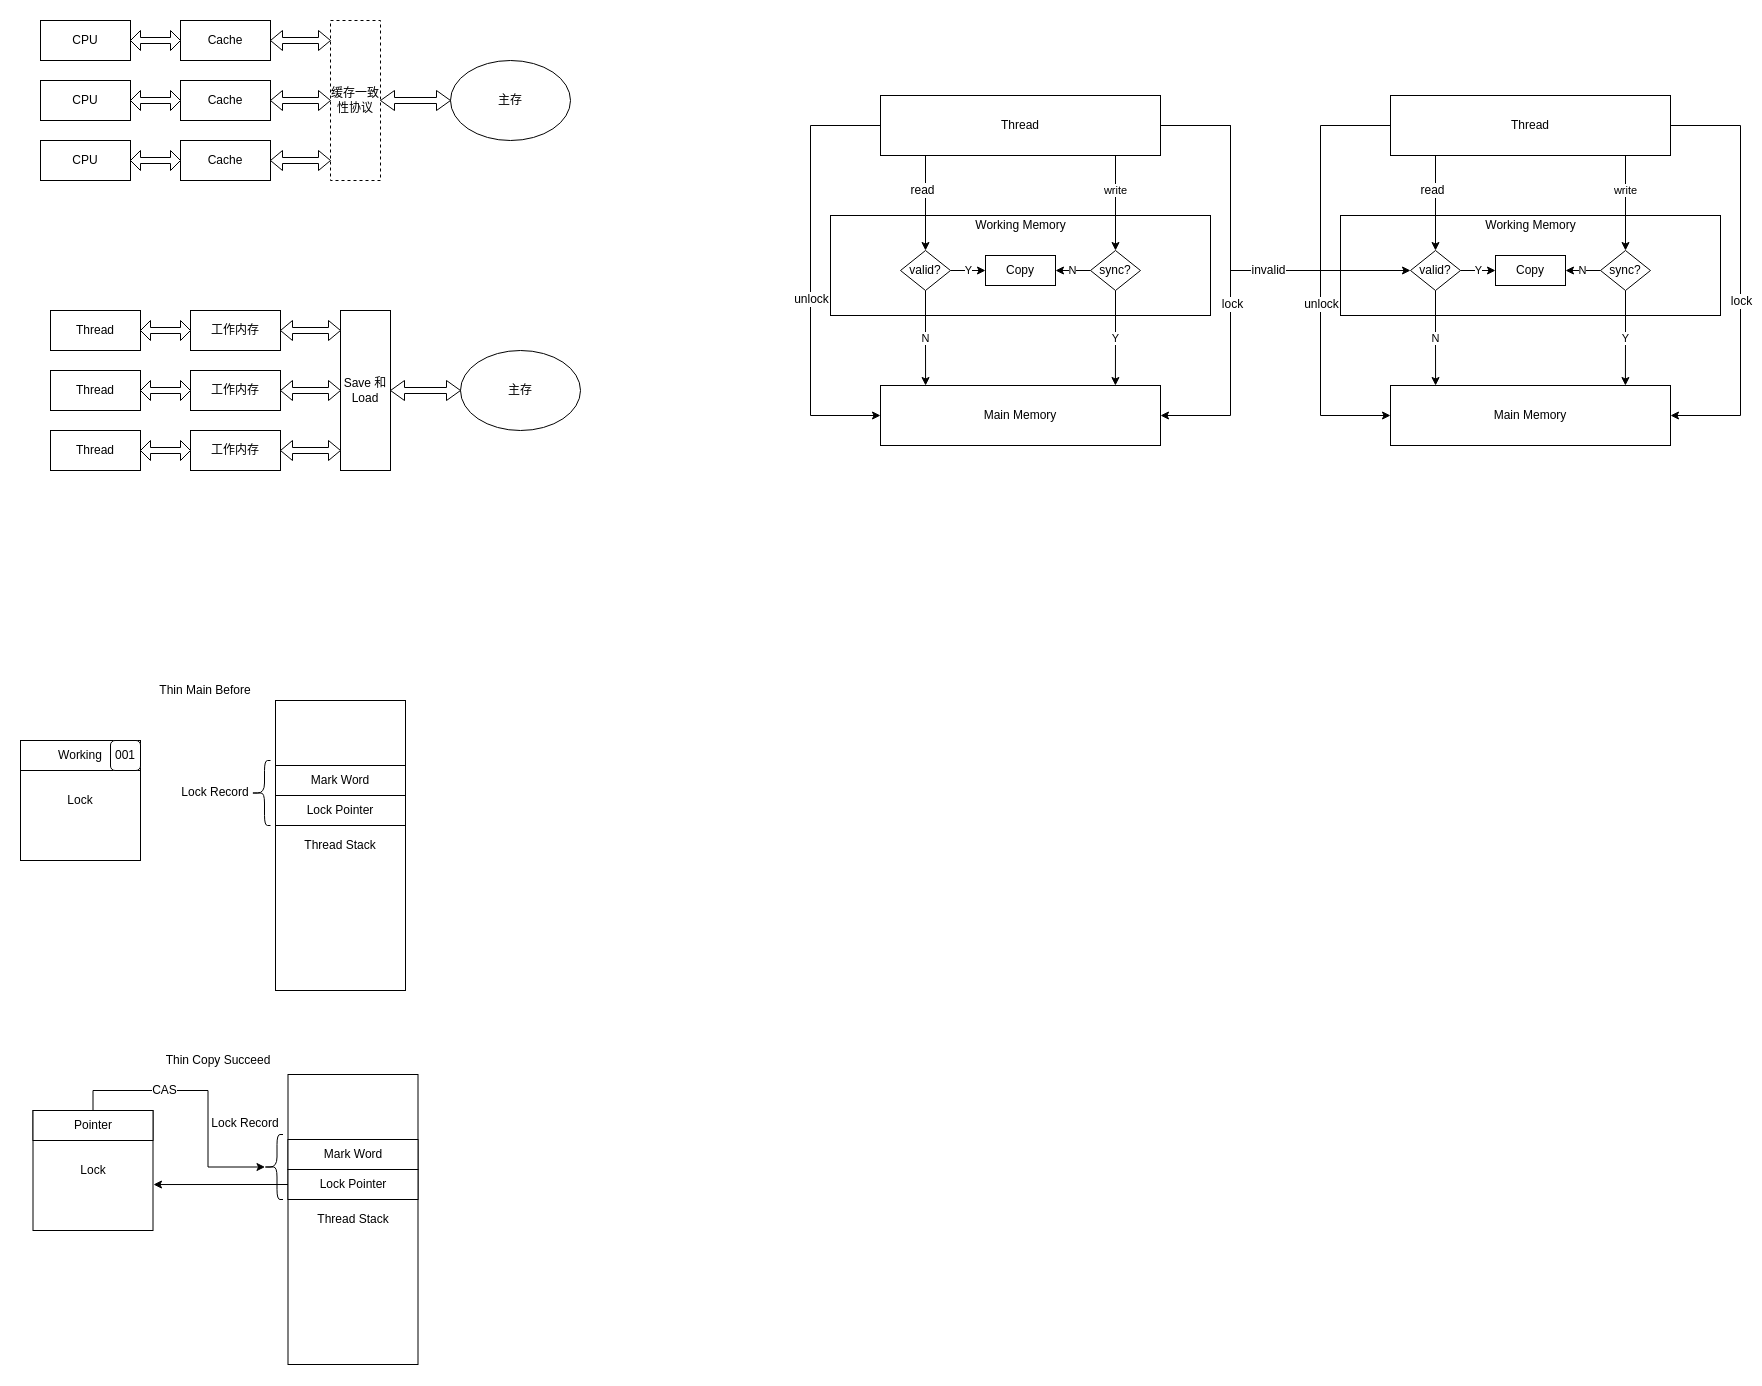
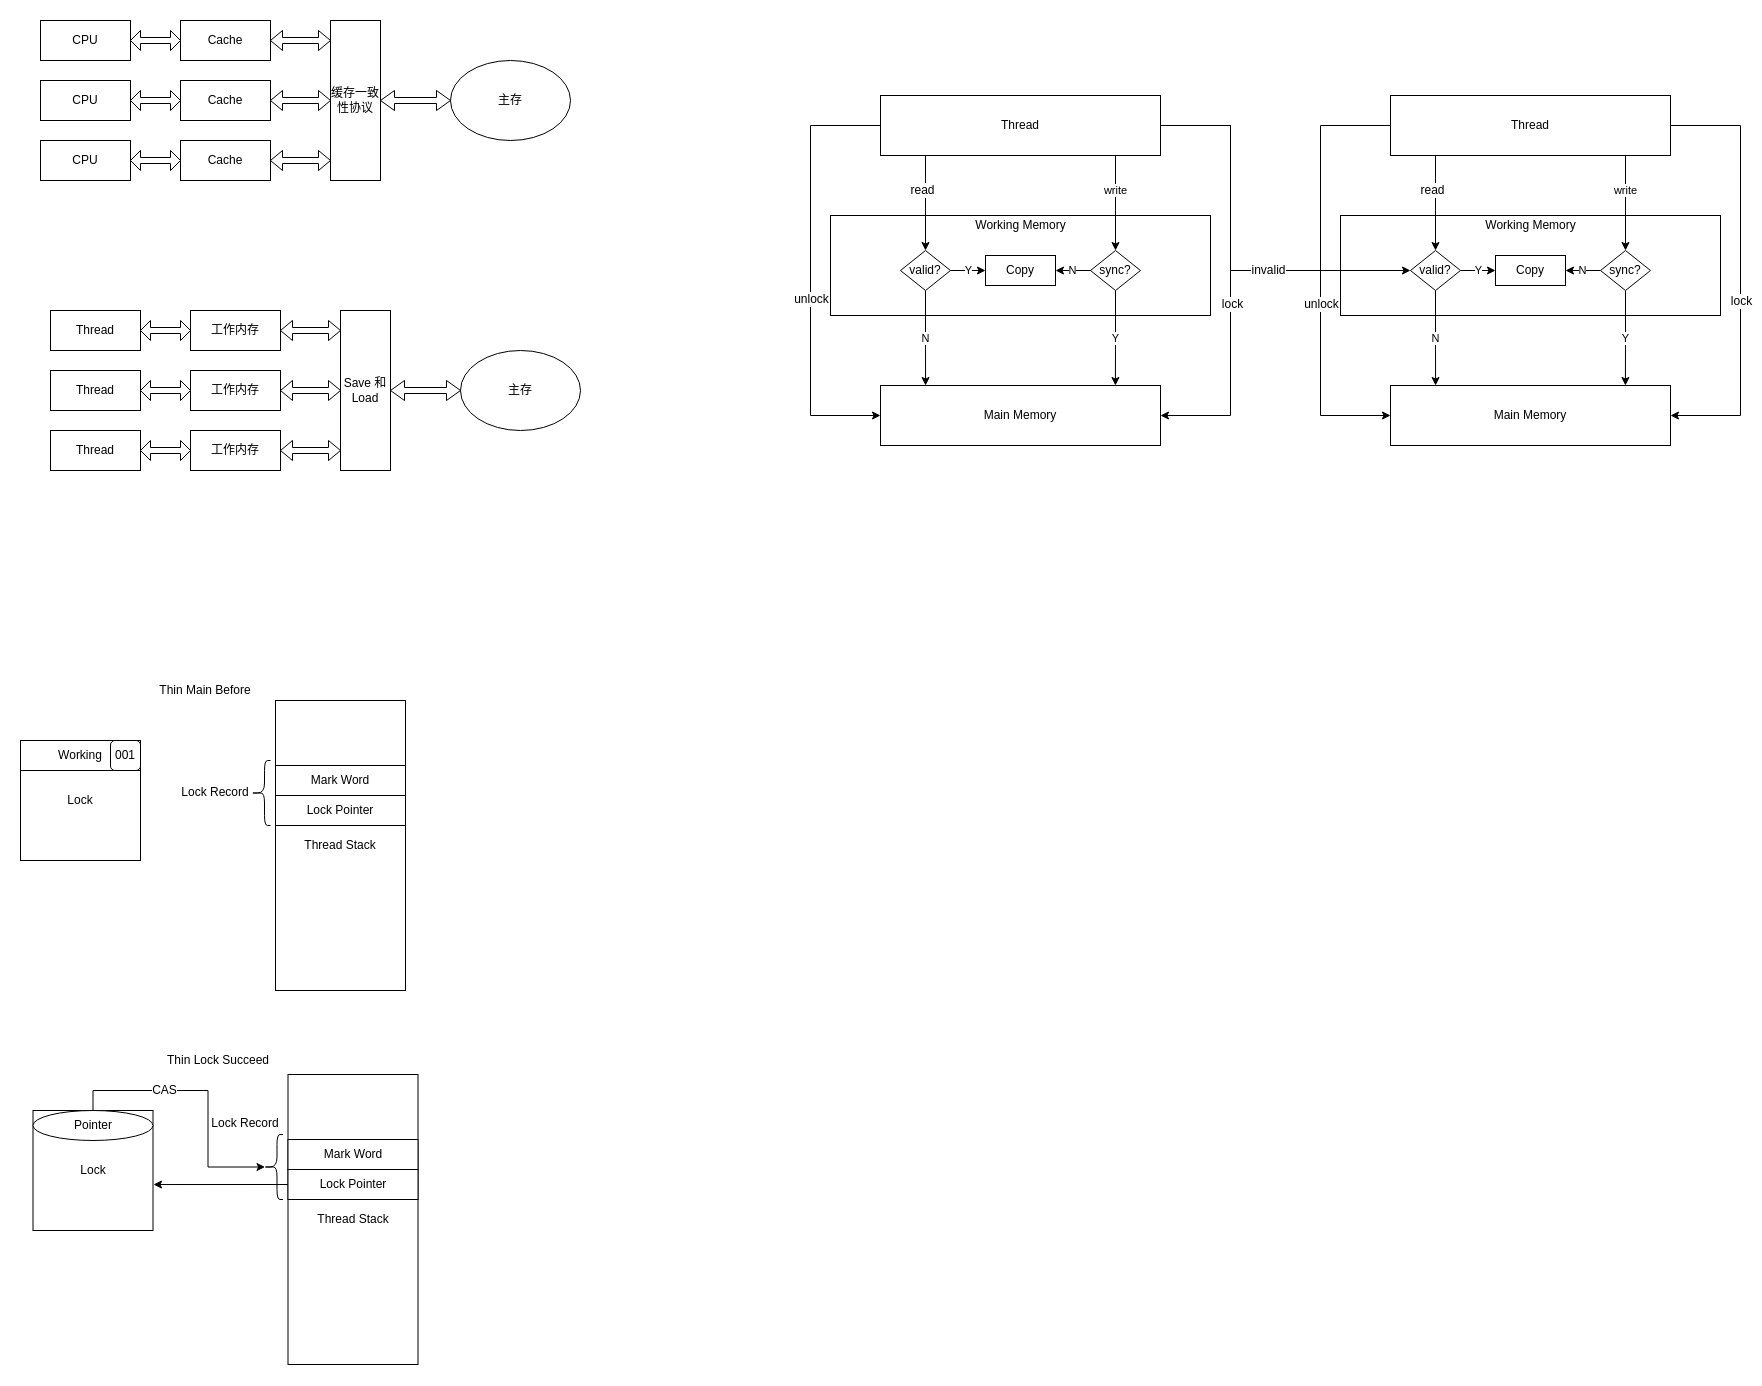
(356, 101) -> (356, 101)
(219, 1061) -> (219, 1061)
(93, 1126) -> (93, 1126)
